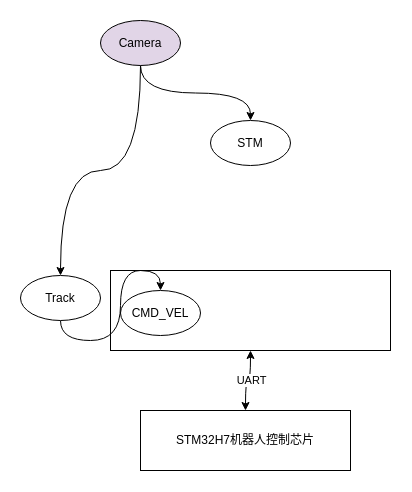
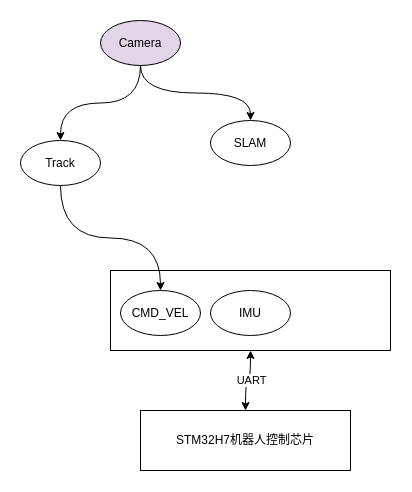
(251, 144) -> (251, 144)
(61, 298) -> (61, 163)
none -> (251, 313)
